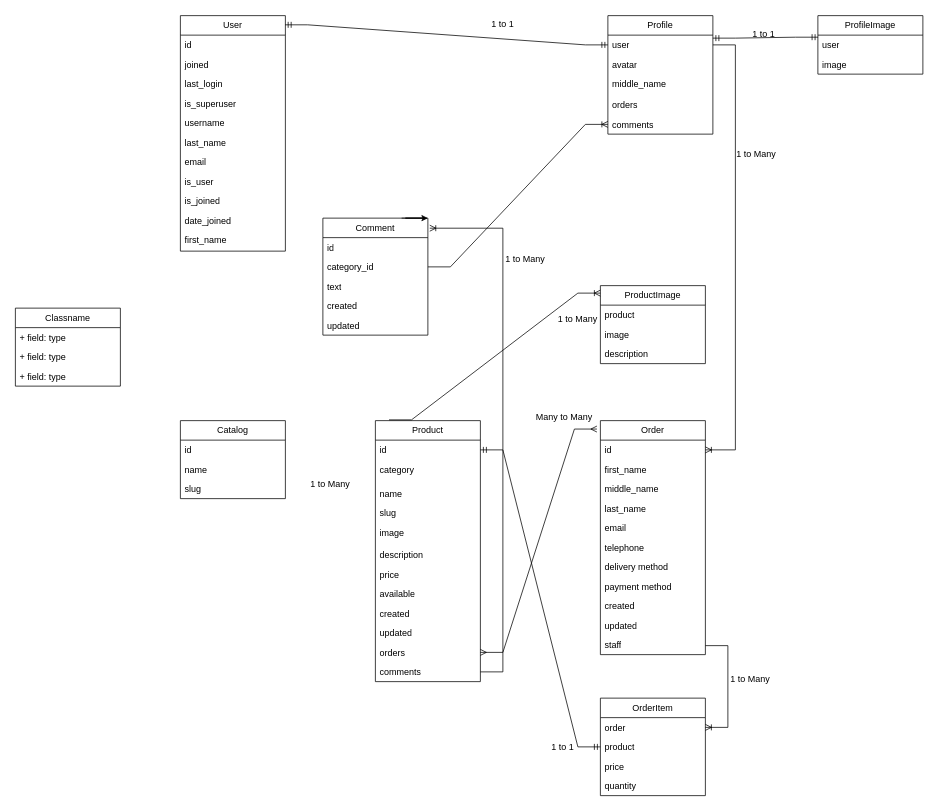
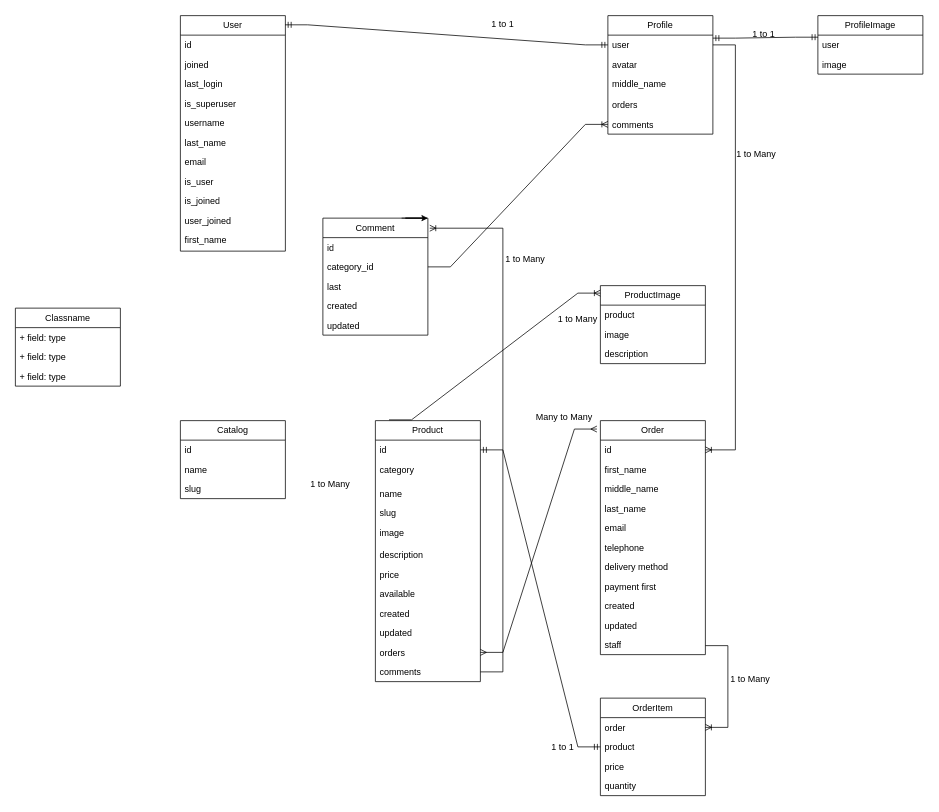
(211, 221) -> (211, 221)
(337, 287) -> (336, 287)
(639, 587) -> (635, 587)
